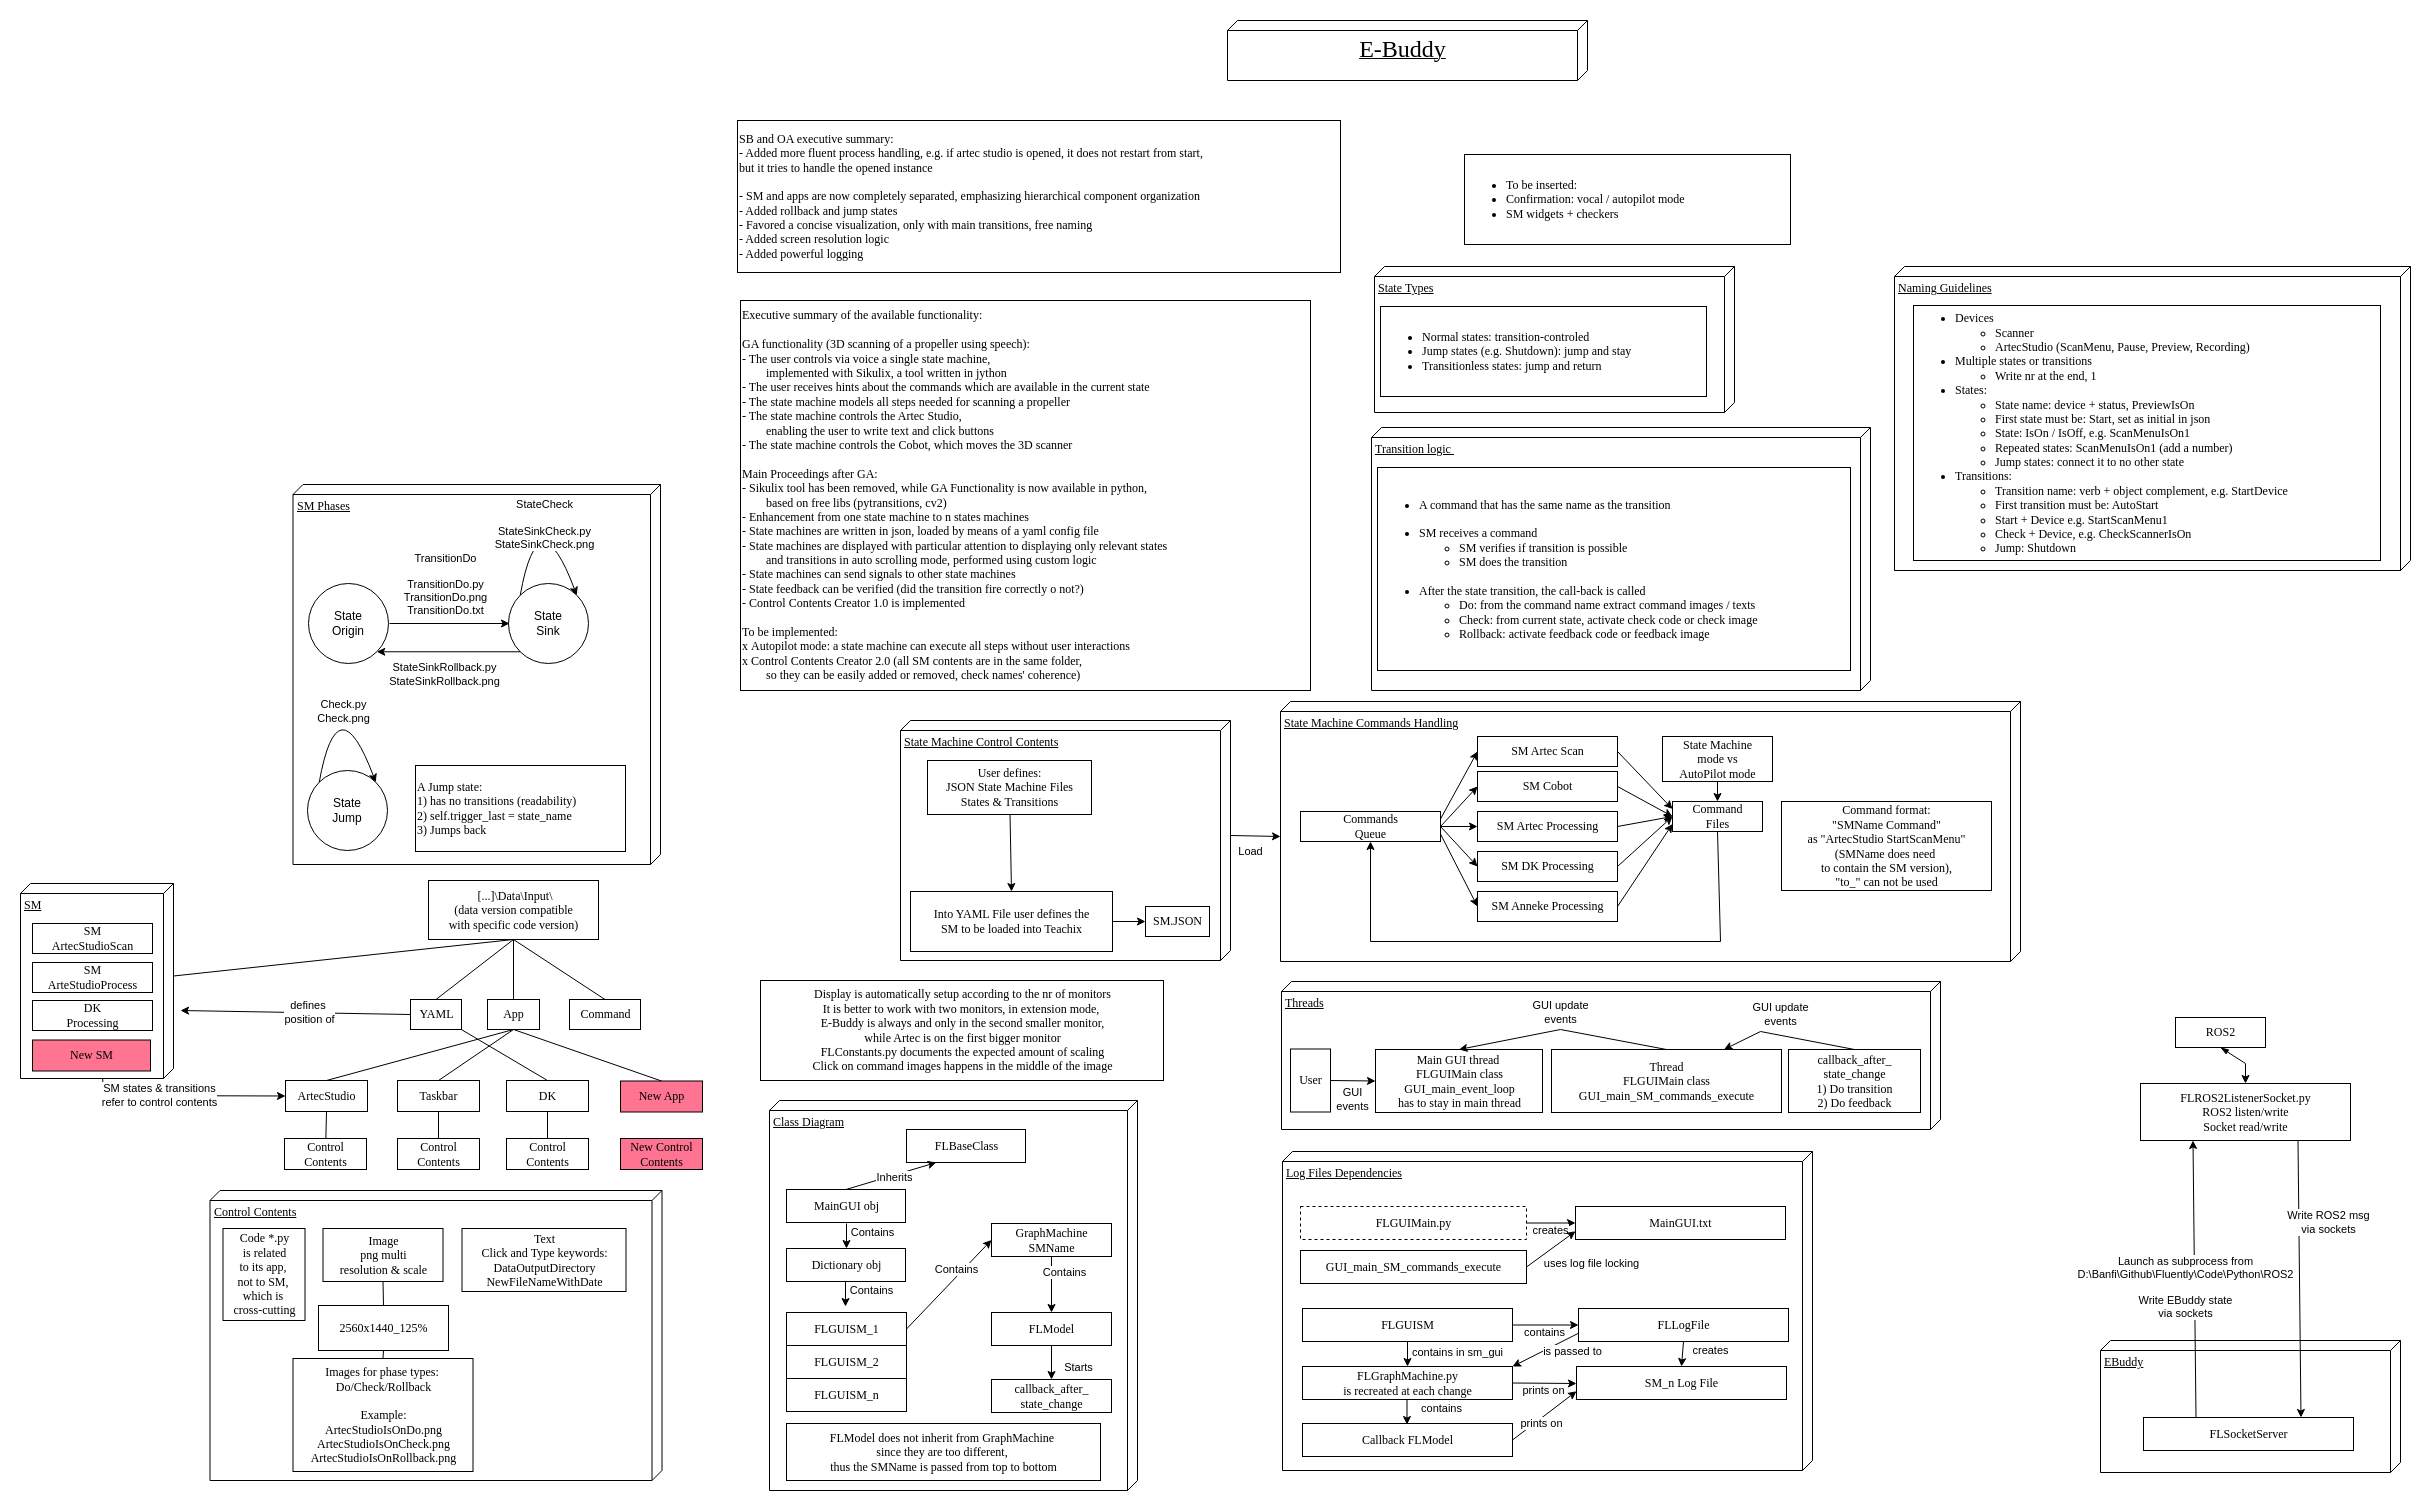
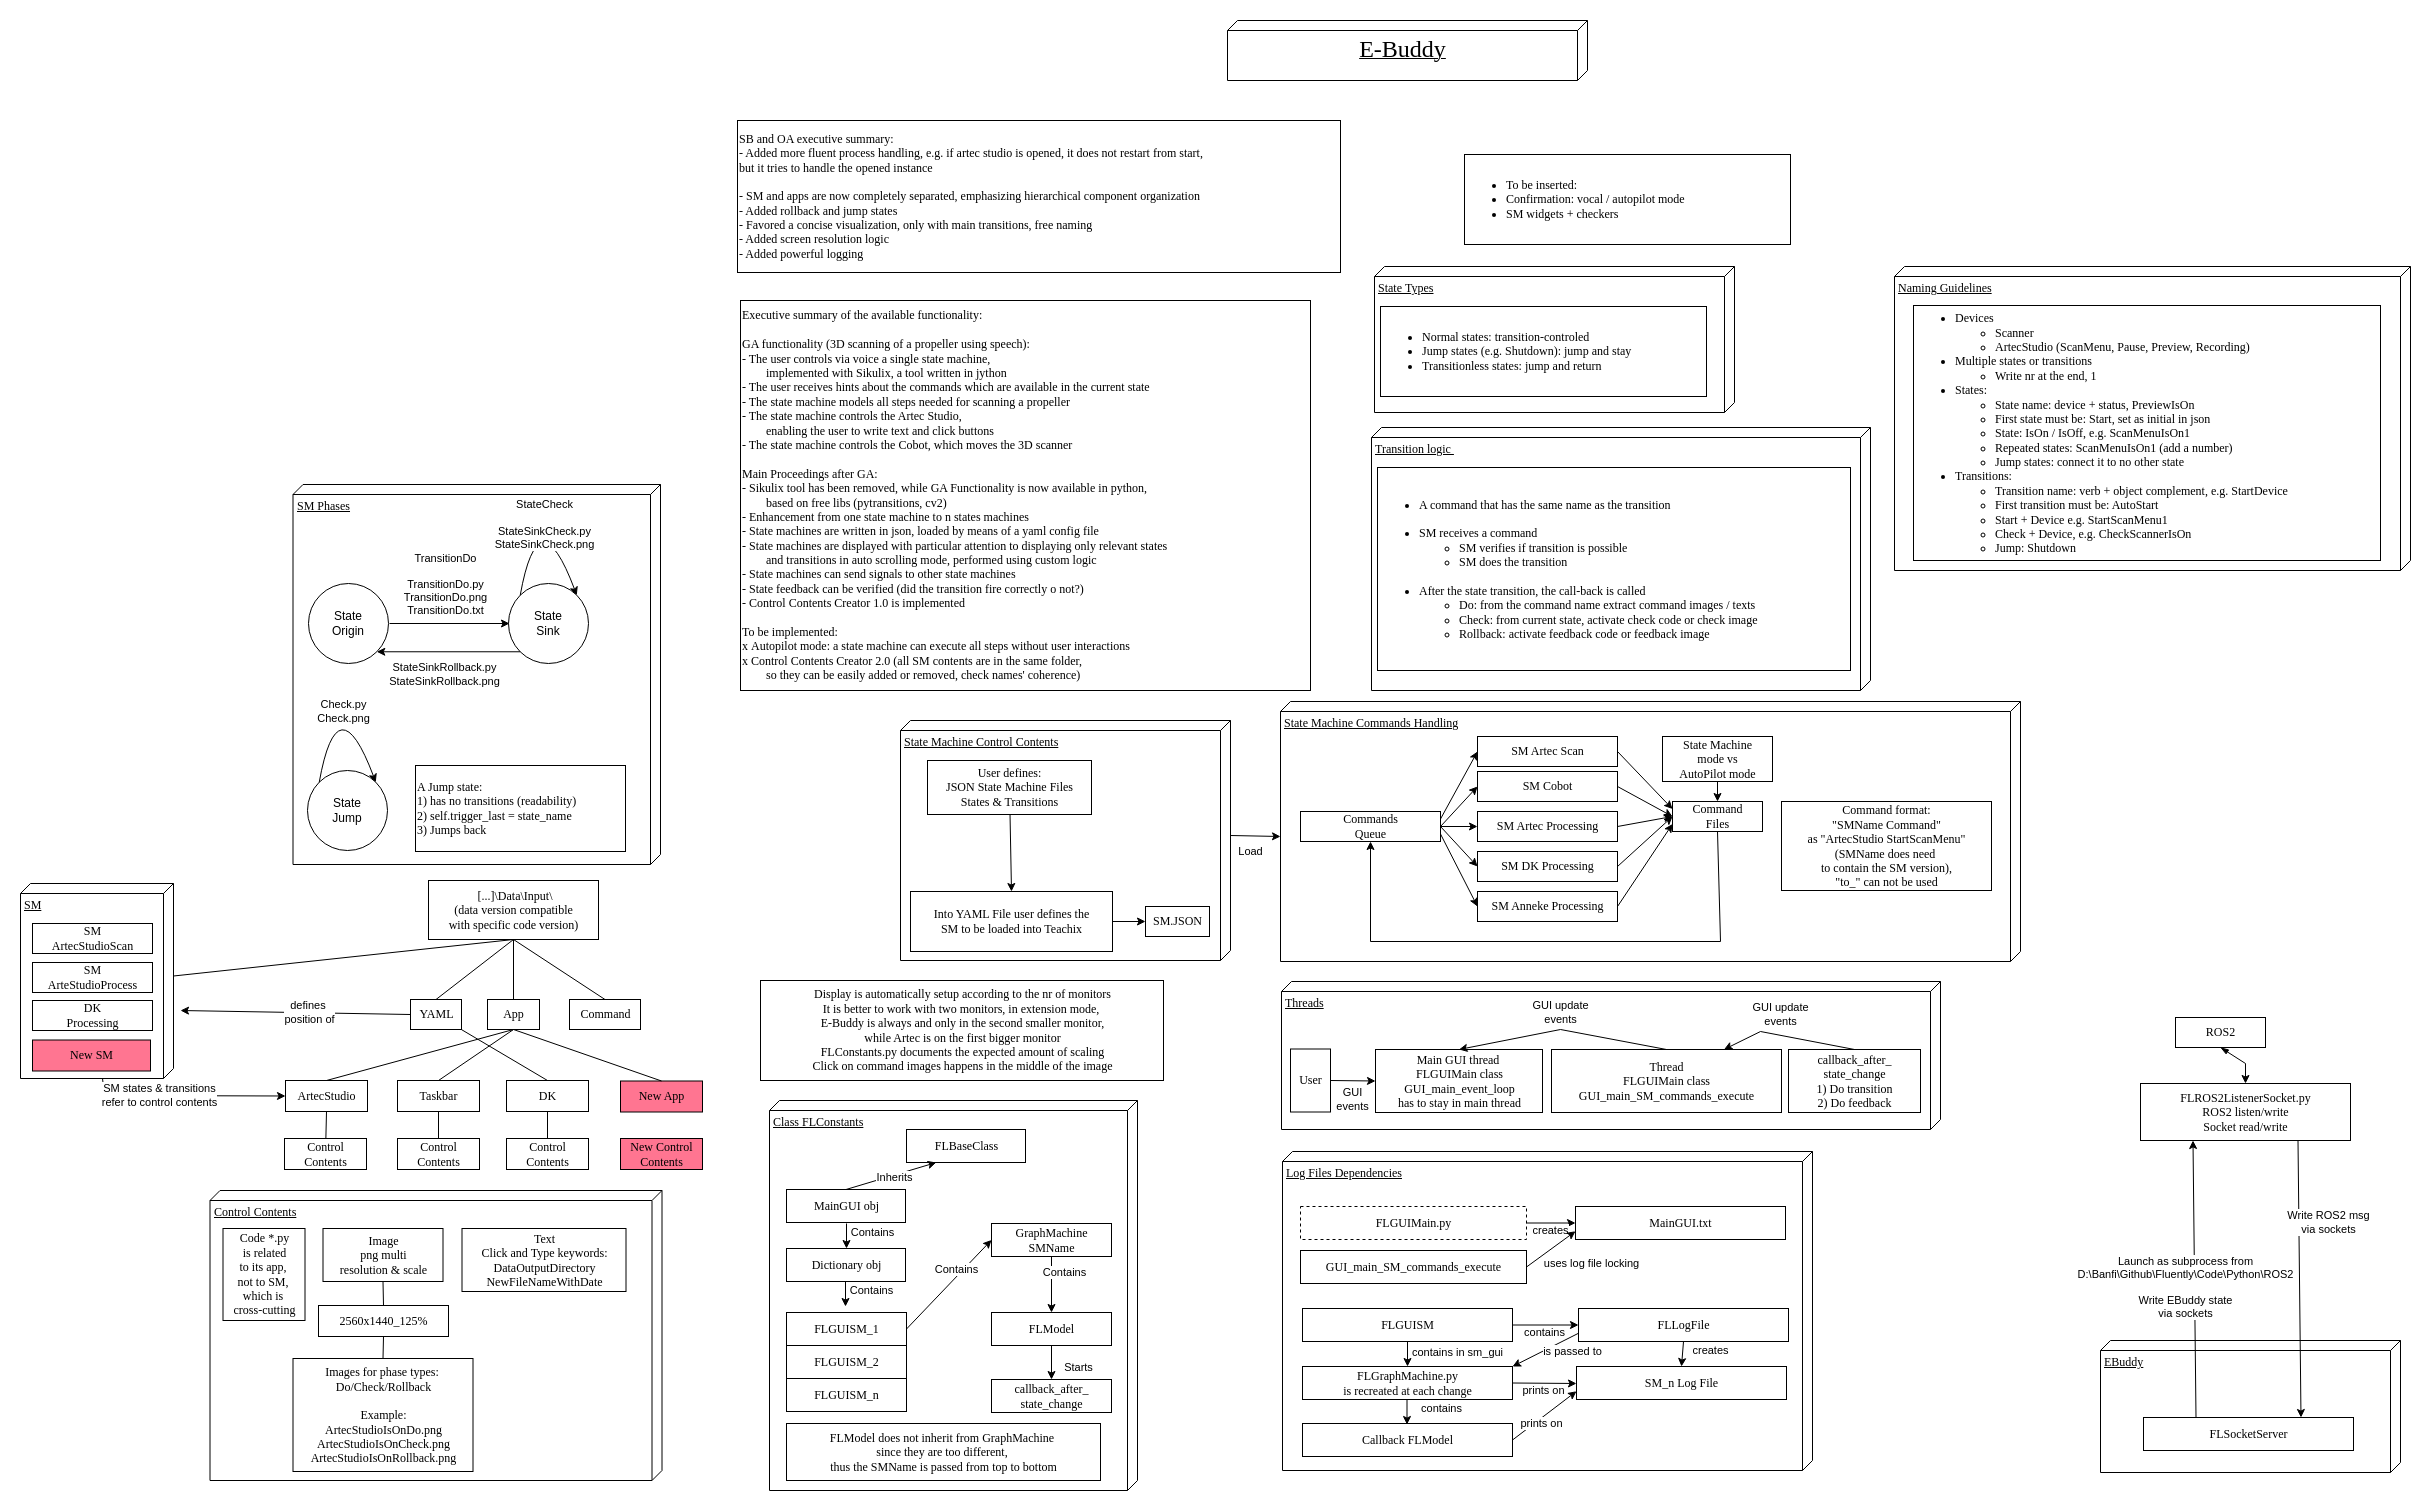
(813, 1123) -> (828, 1123)
(384, 1328) -> (384, 1321)
